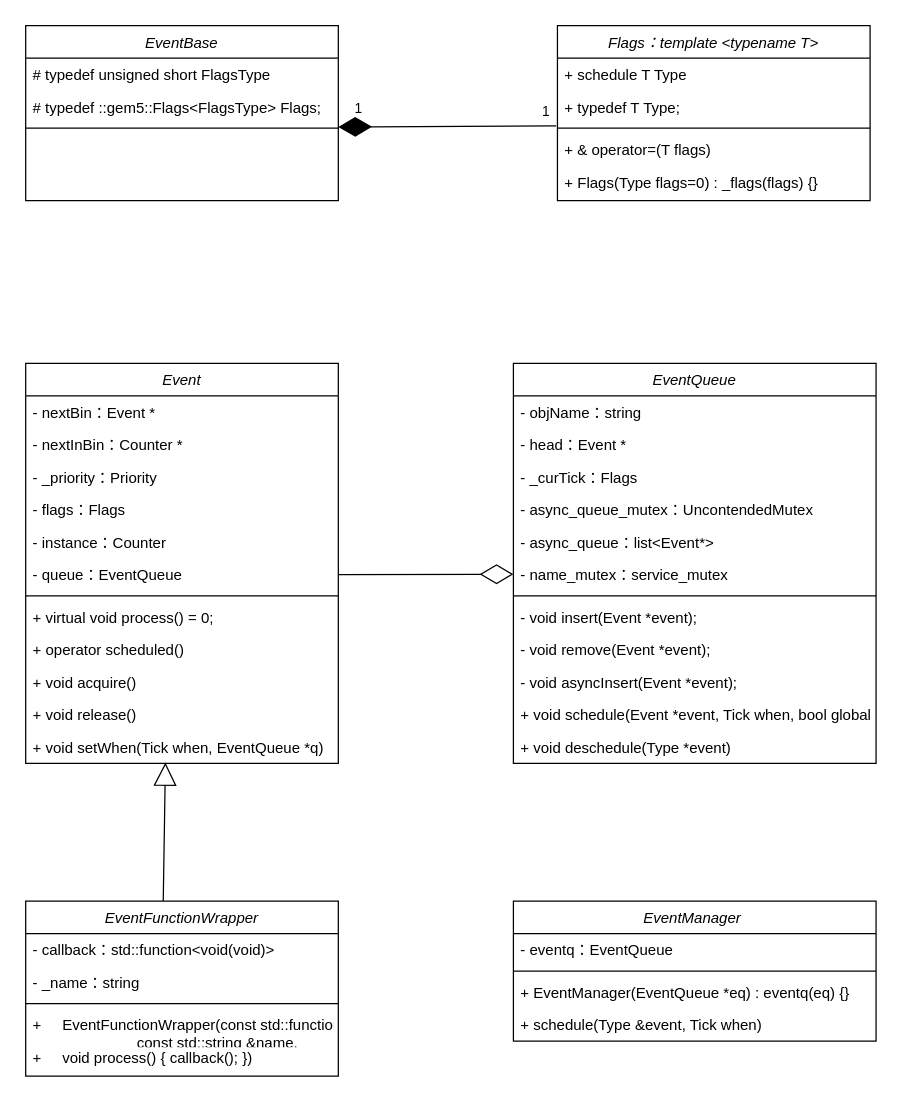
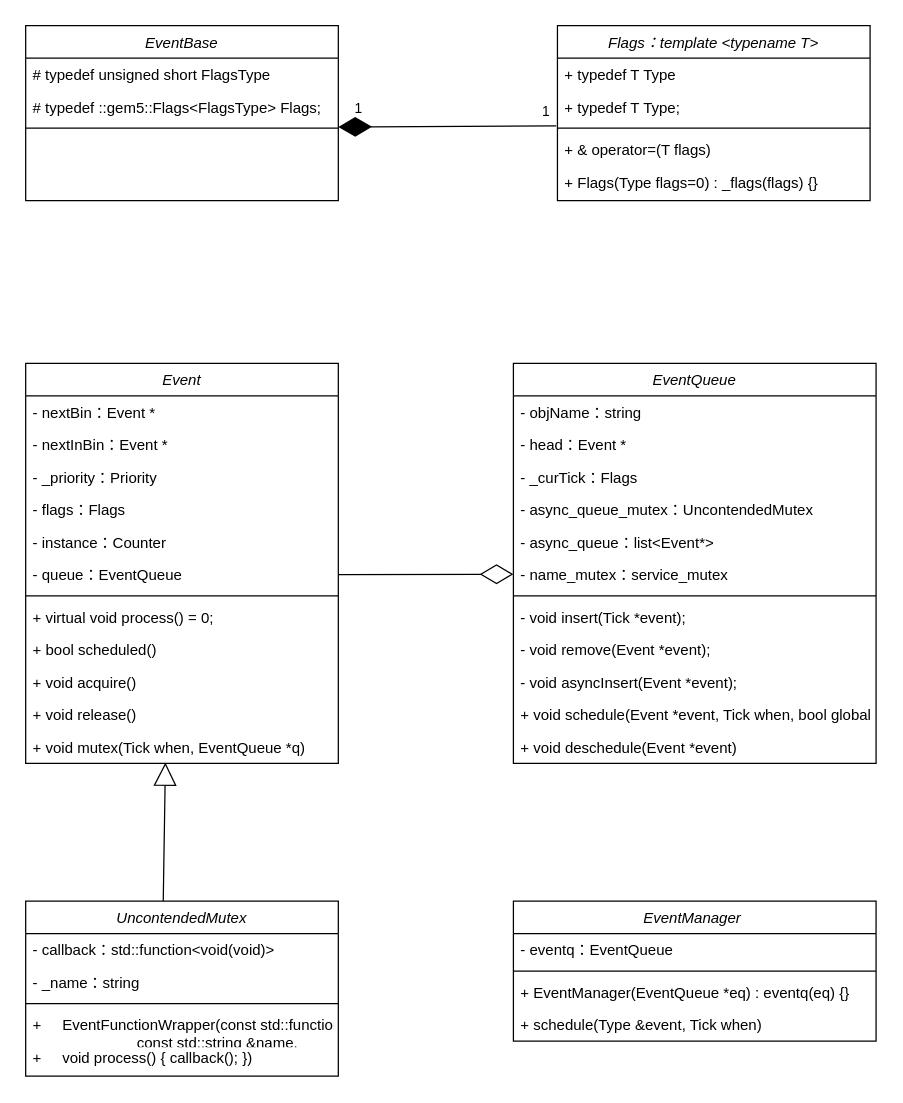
(628, 75) -> (625, 75)
(118, 445) -> (110, 445)
(628, 618) -> (622, 618)
(119, 650) -> (100, 650)
(185, 748) -> (177, 748)
(636, 748) -> (640, 748)
(181, 918) -> (181, 918)
